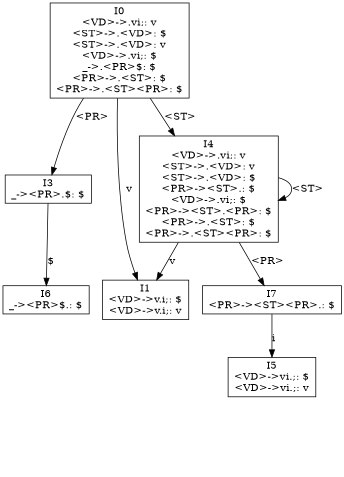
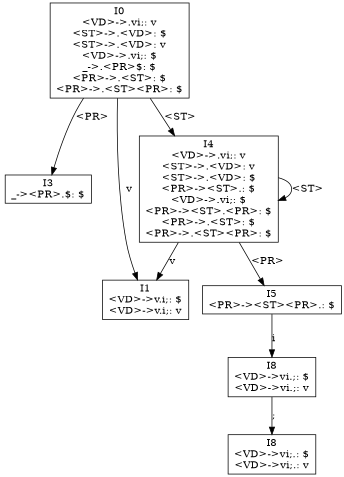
(46, 300) -> none
(272, 300) -> (272, 300)
(272, 377) -> (272, 377)
none -> (272, 454)
